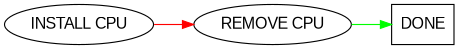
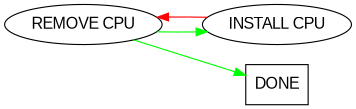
none -> (177, 32)
